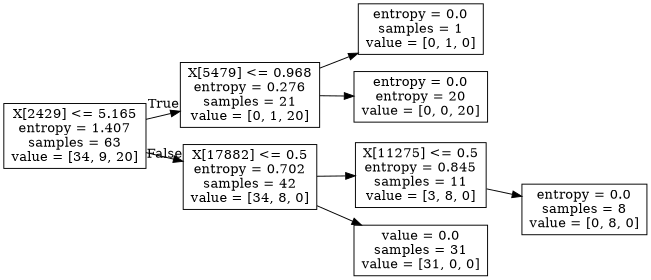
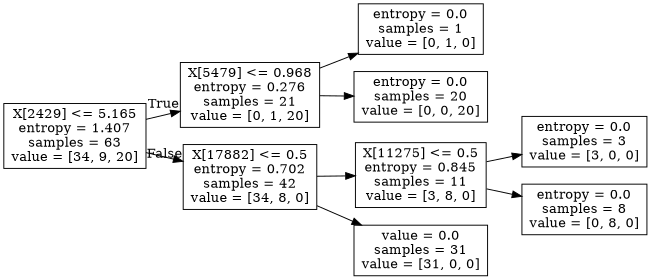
(421, 97) -> (421, 97)
none -> (584, 142)
